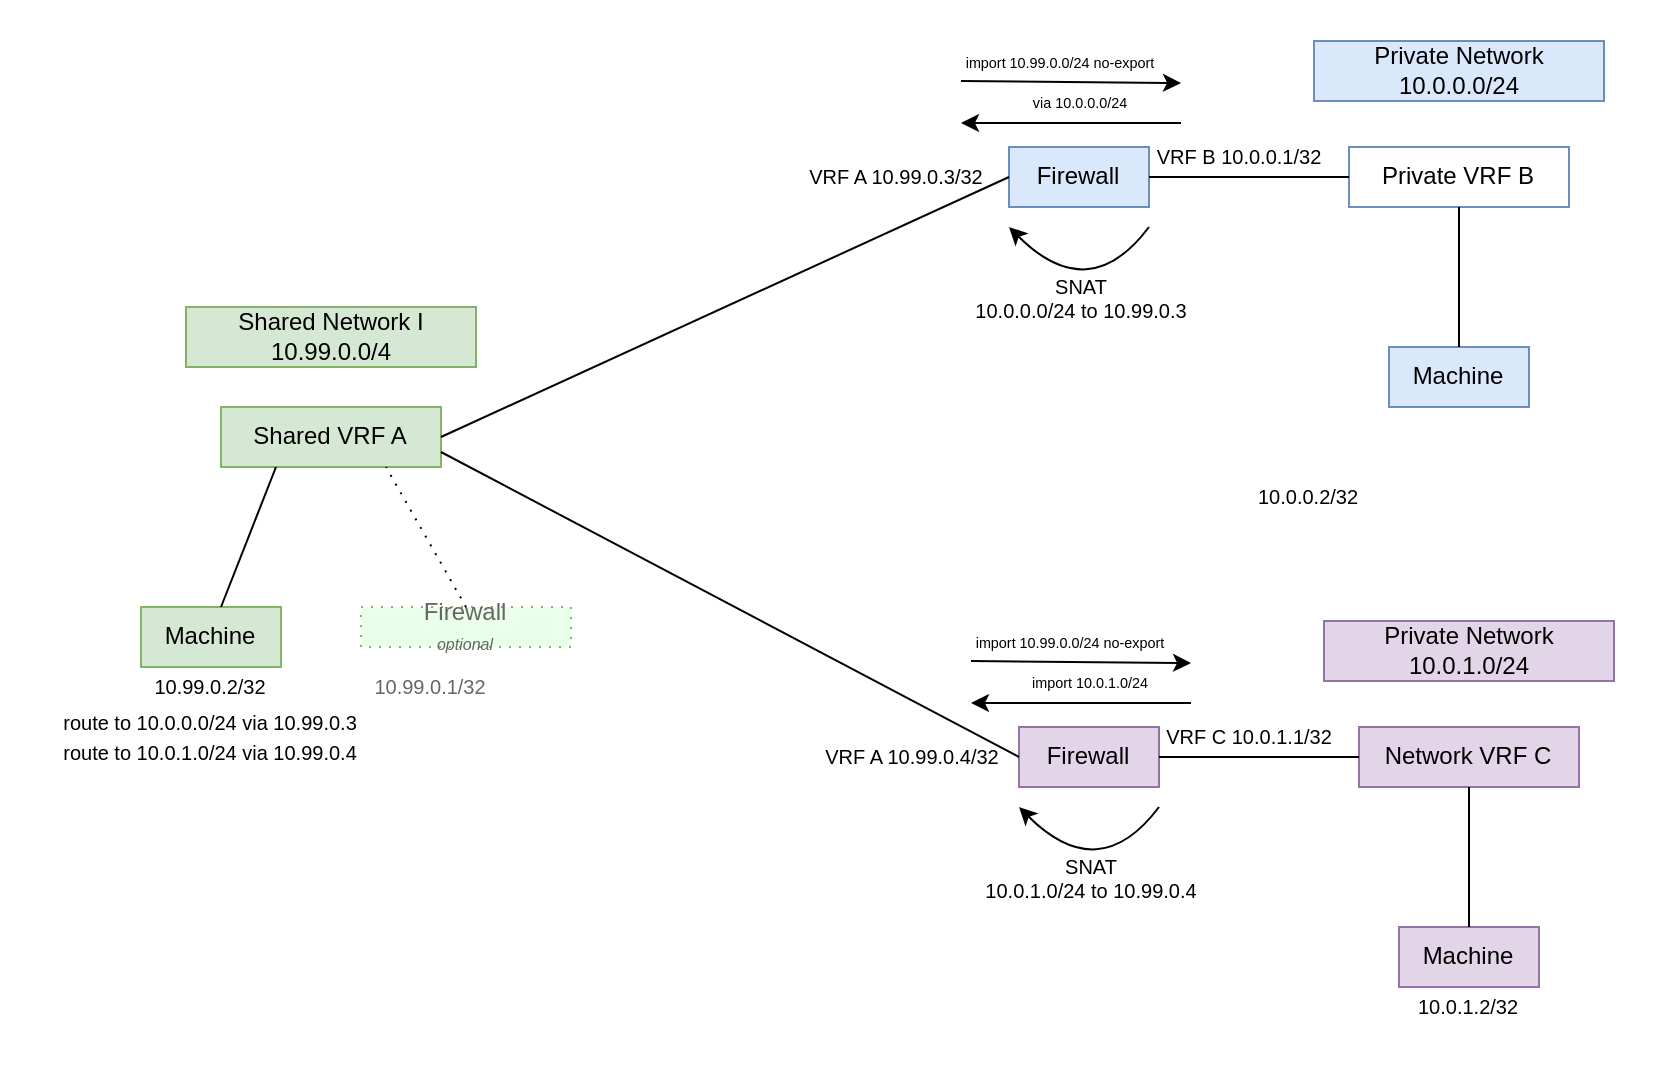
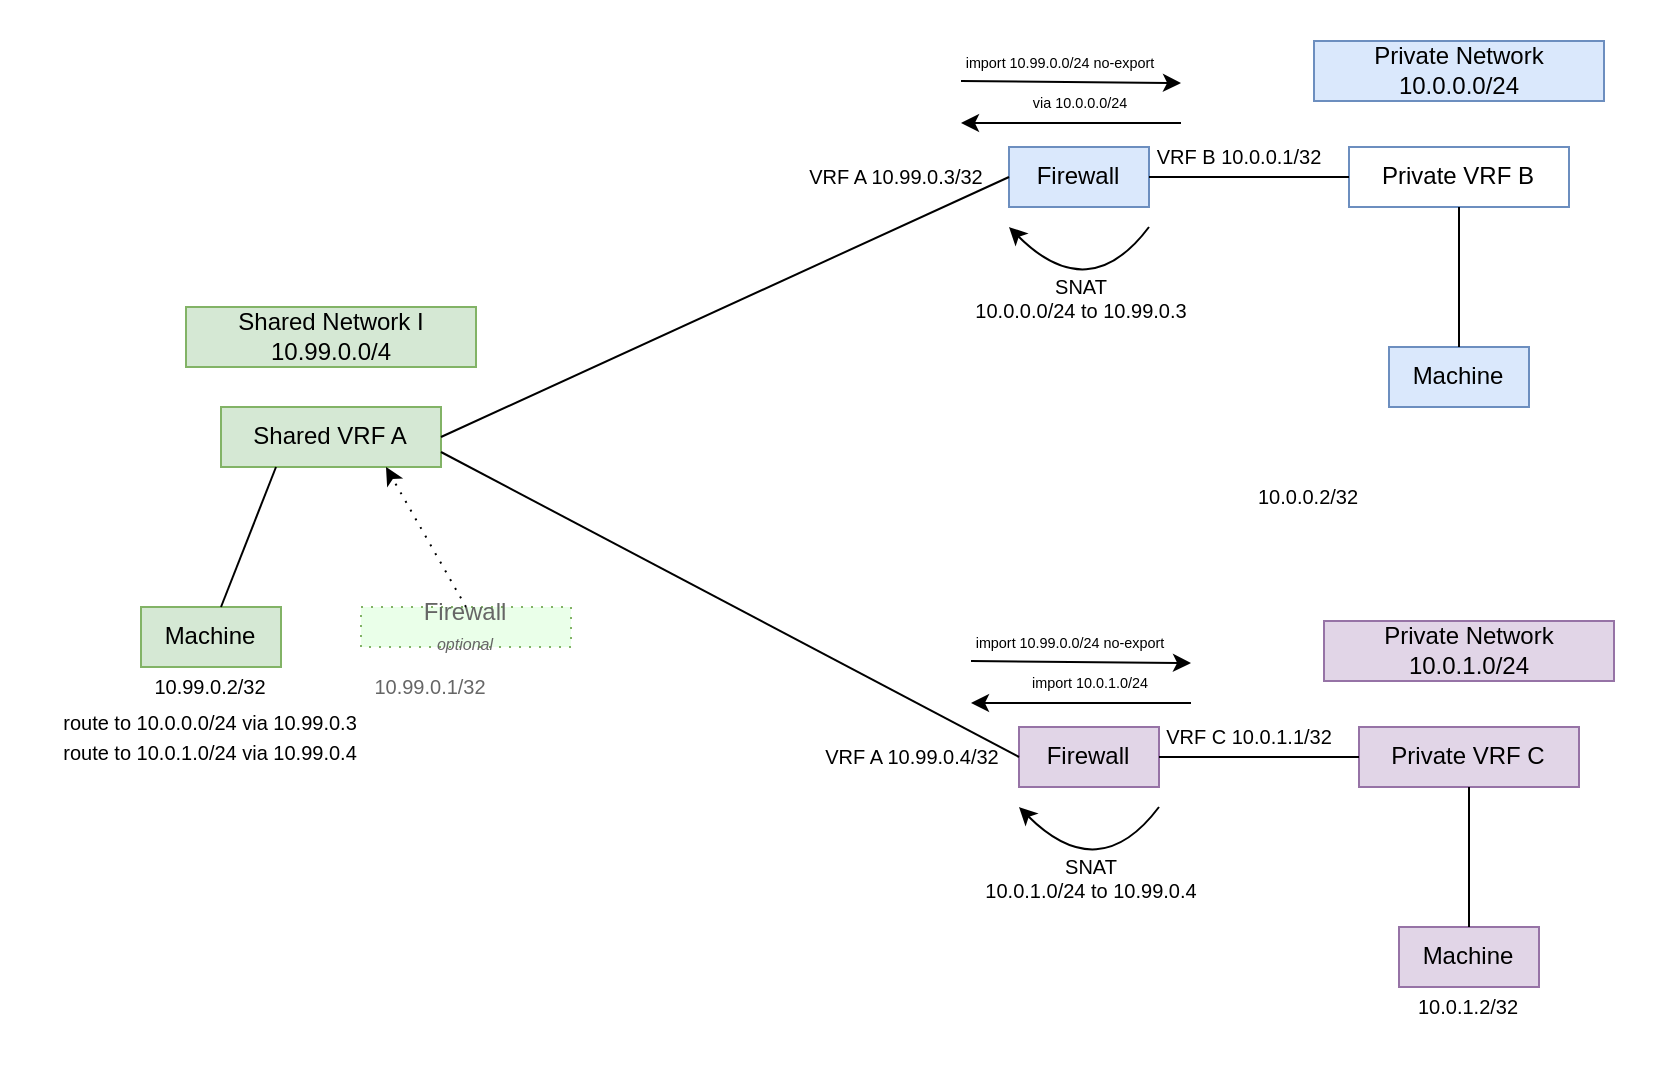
(390, 474) -> (393, 479)
(1469, 757) -> (1469, 757)
